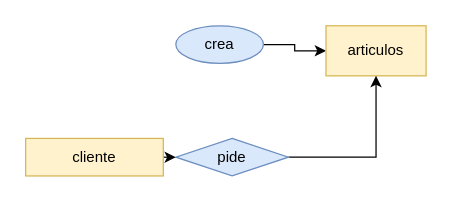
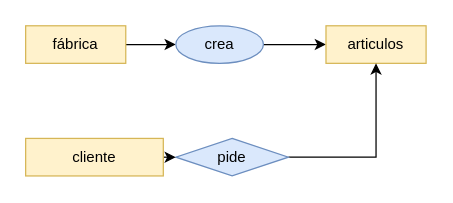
none -> (76, 44)
none -> (147, 44)
(376, 51) -> (376, 44)
